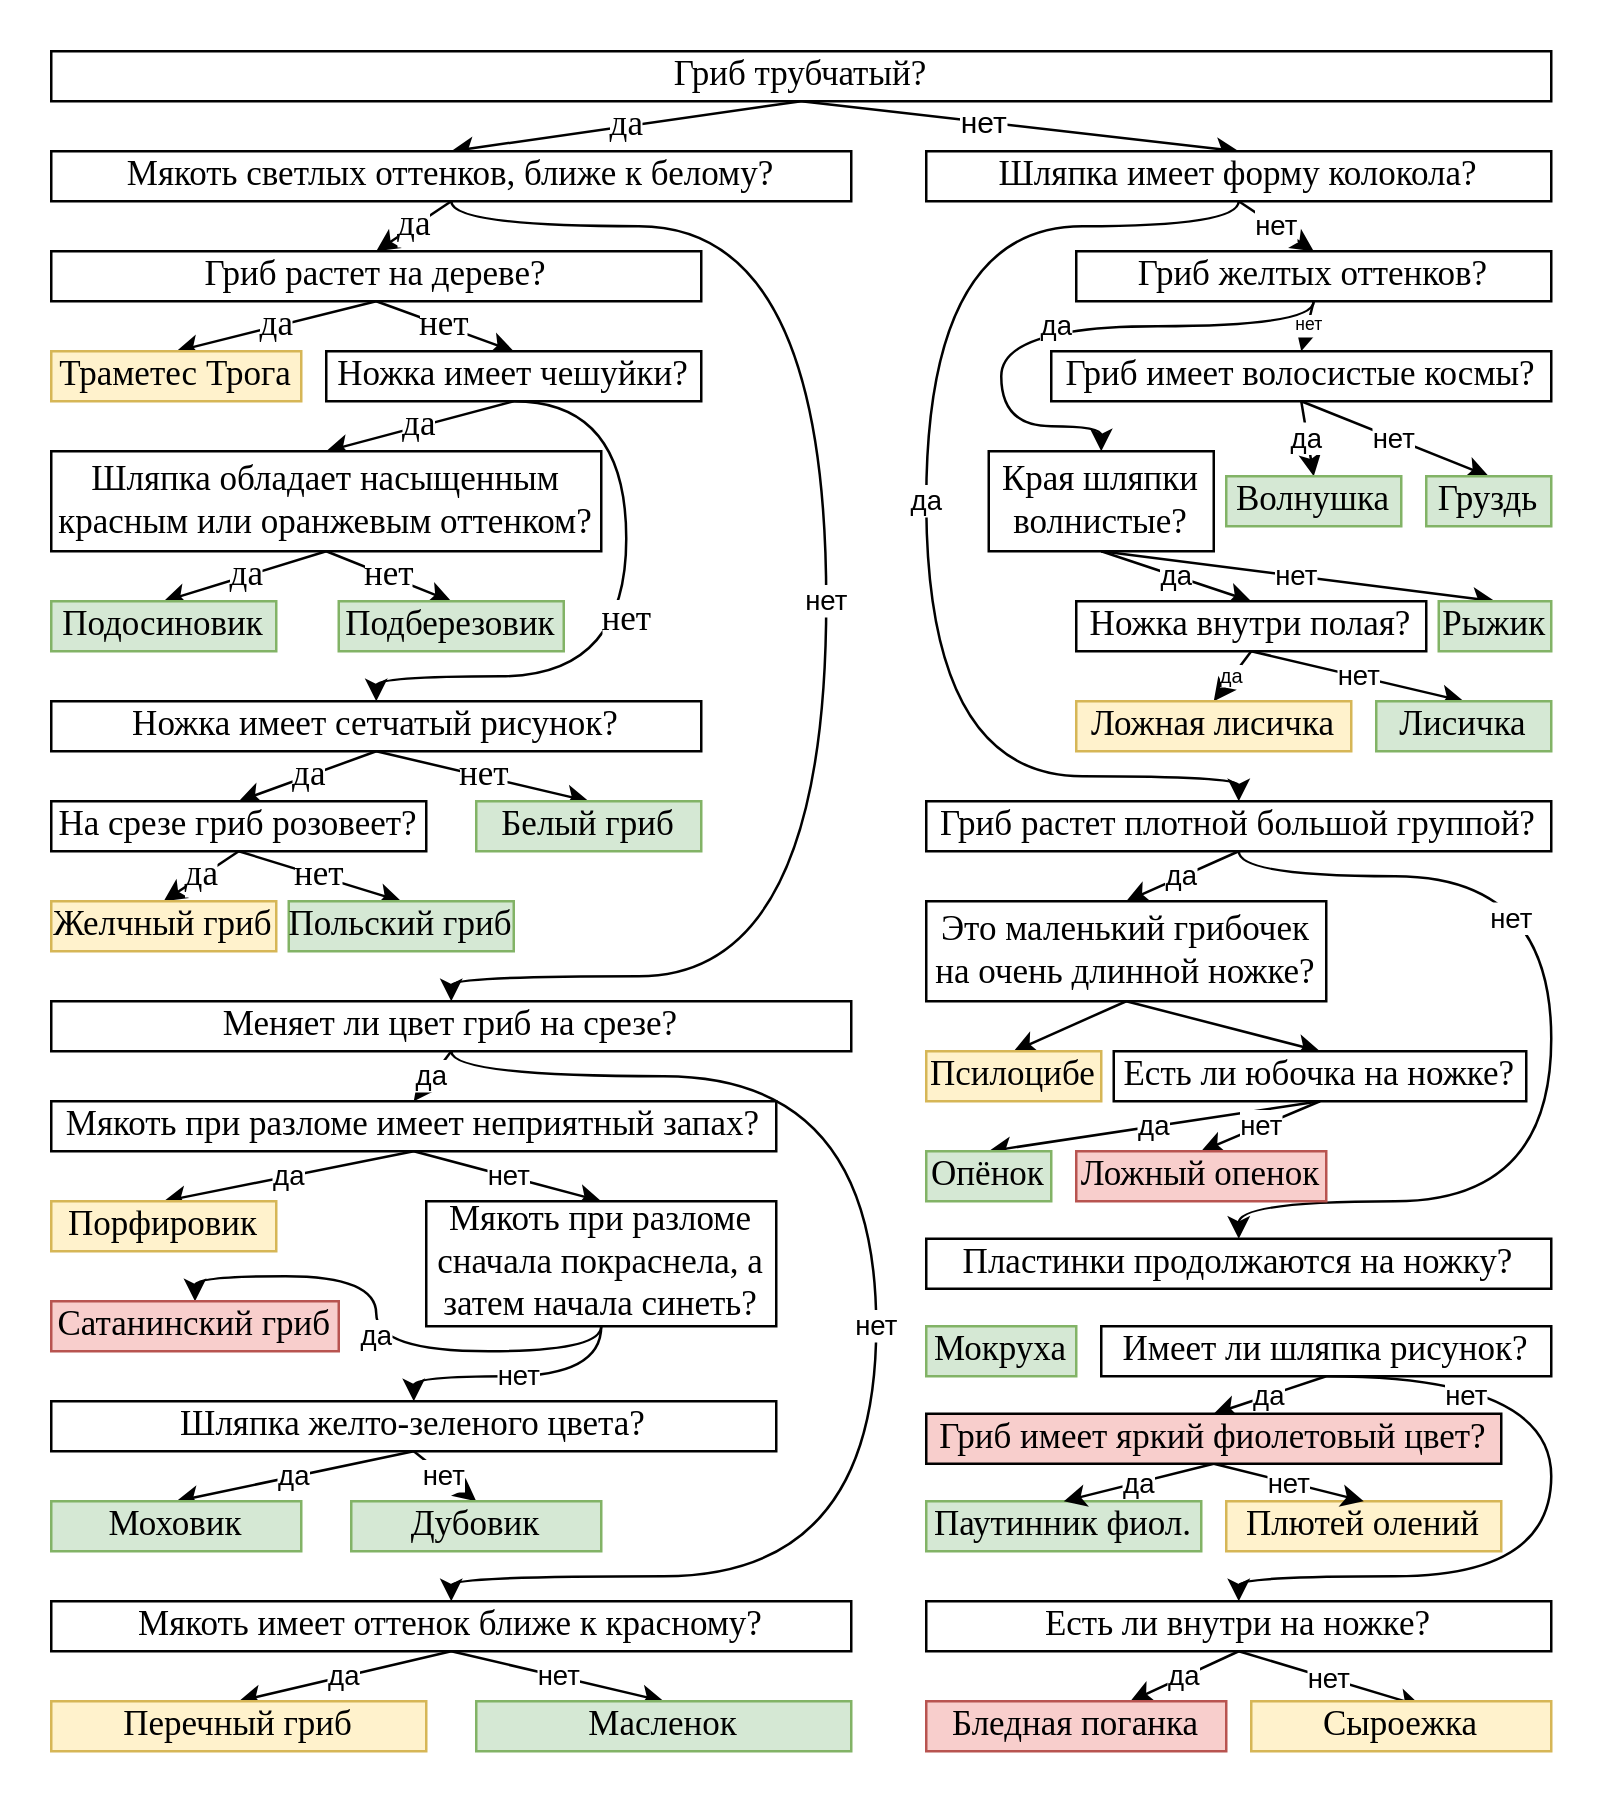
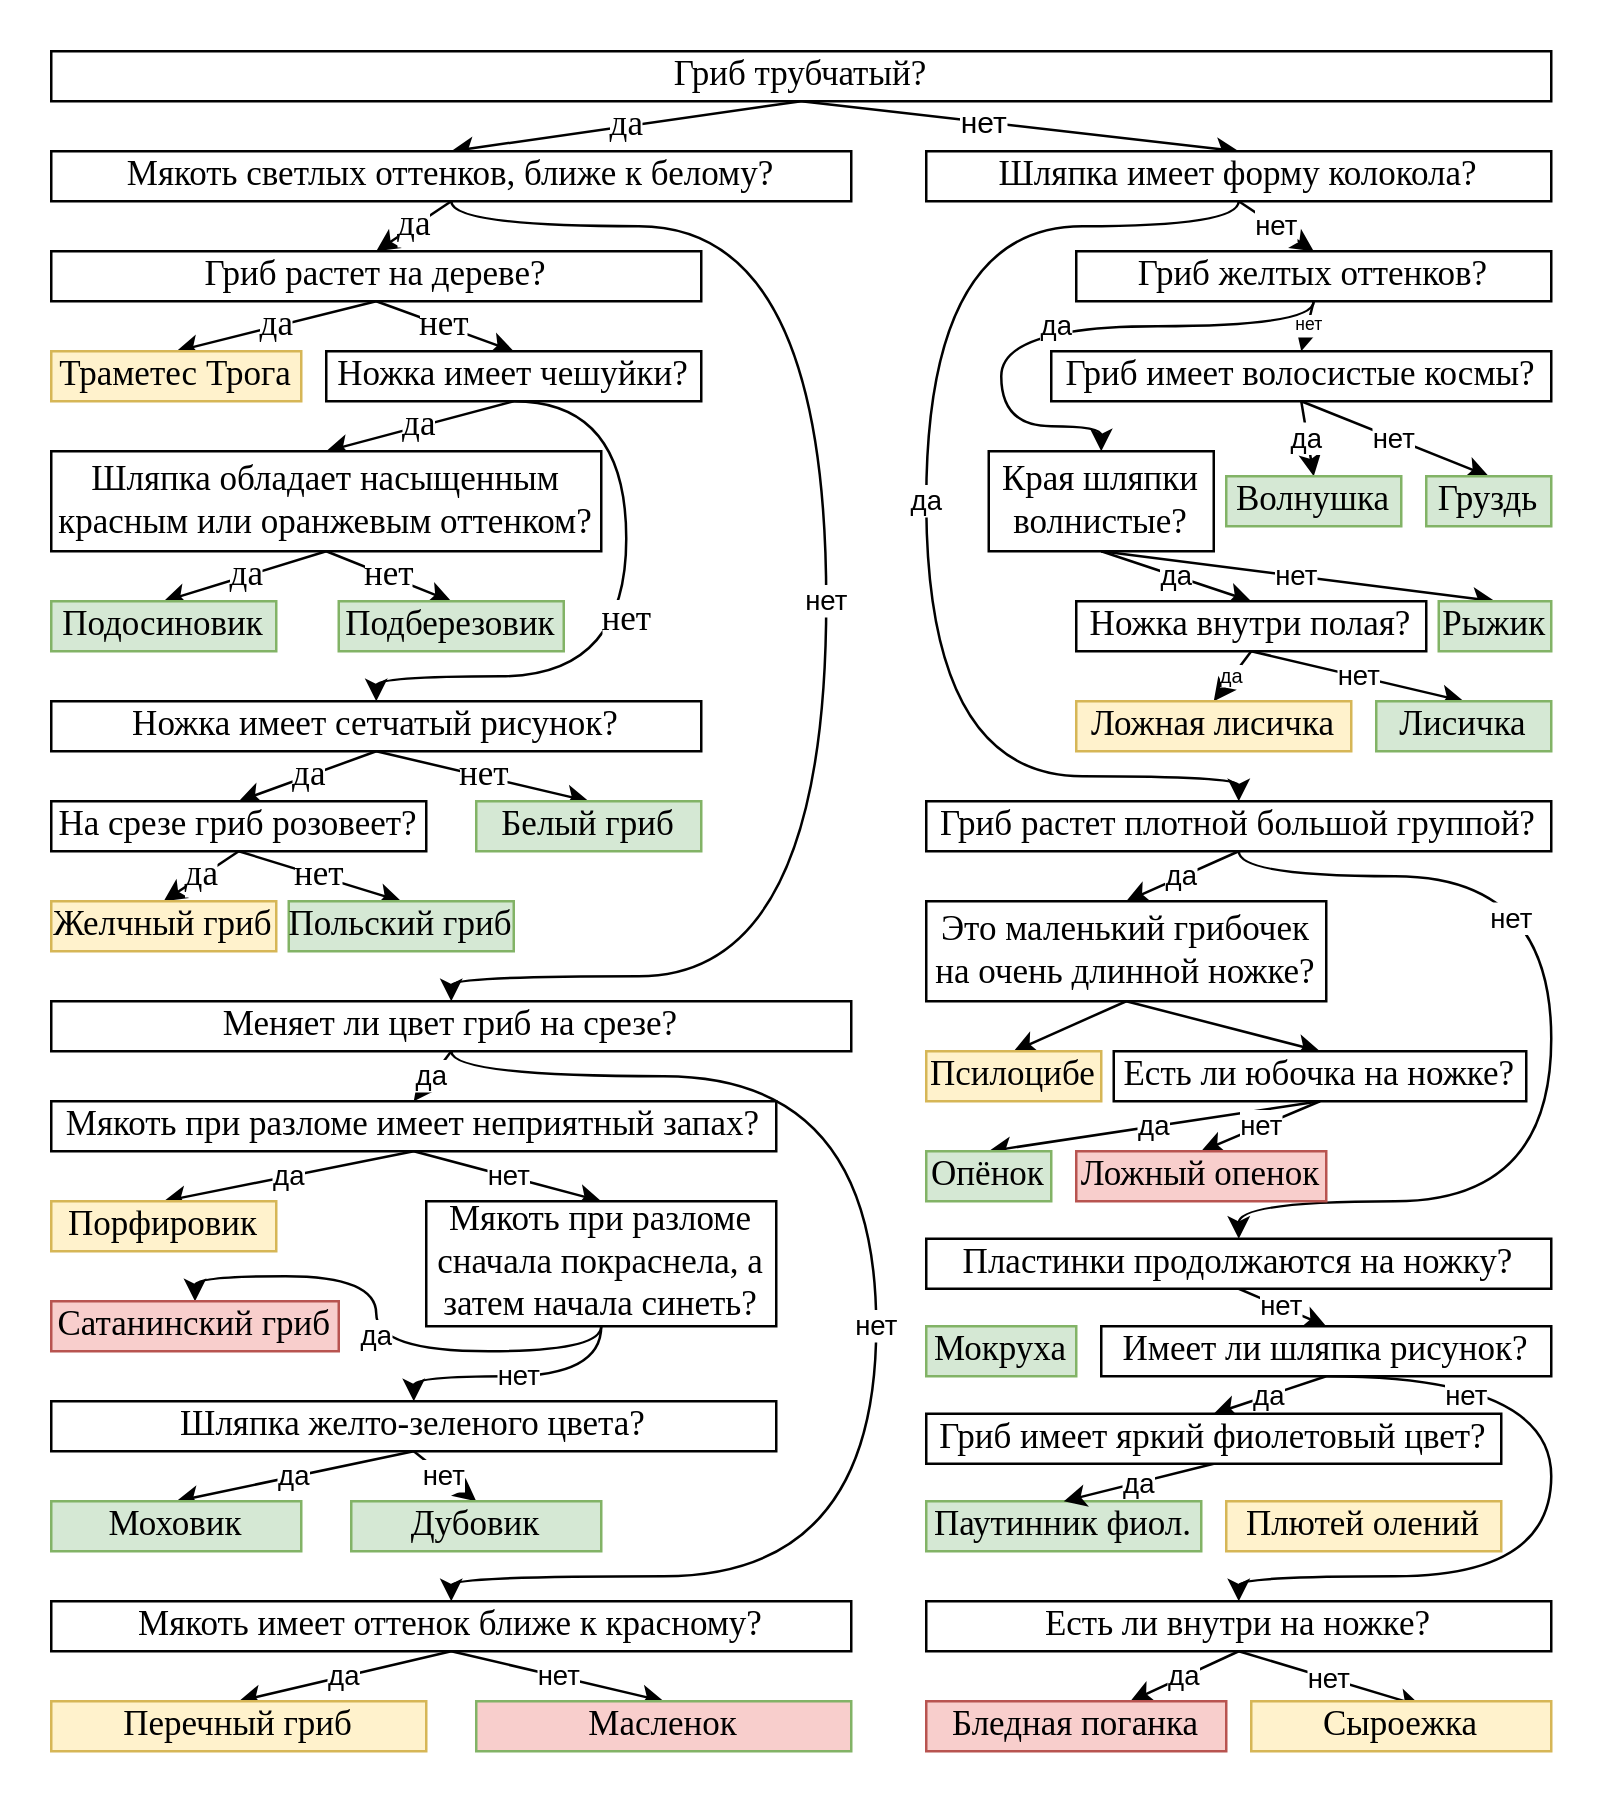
none -> (1275, 1304)
(1214, 1439) -> (1214, 1439)
(1281, 1481) -> none
(664, 1726) -> (664, 1726)
